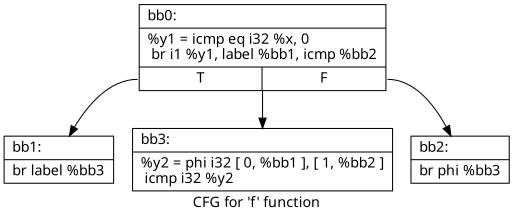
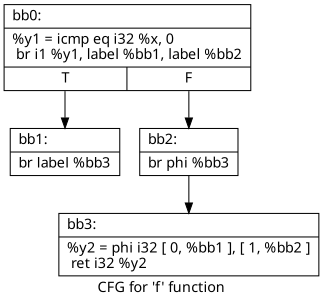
(263, 55) -> (127, 55)
(263, 104) -> (189, 189)
(187, 179) -> (107, 264)
